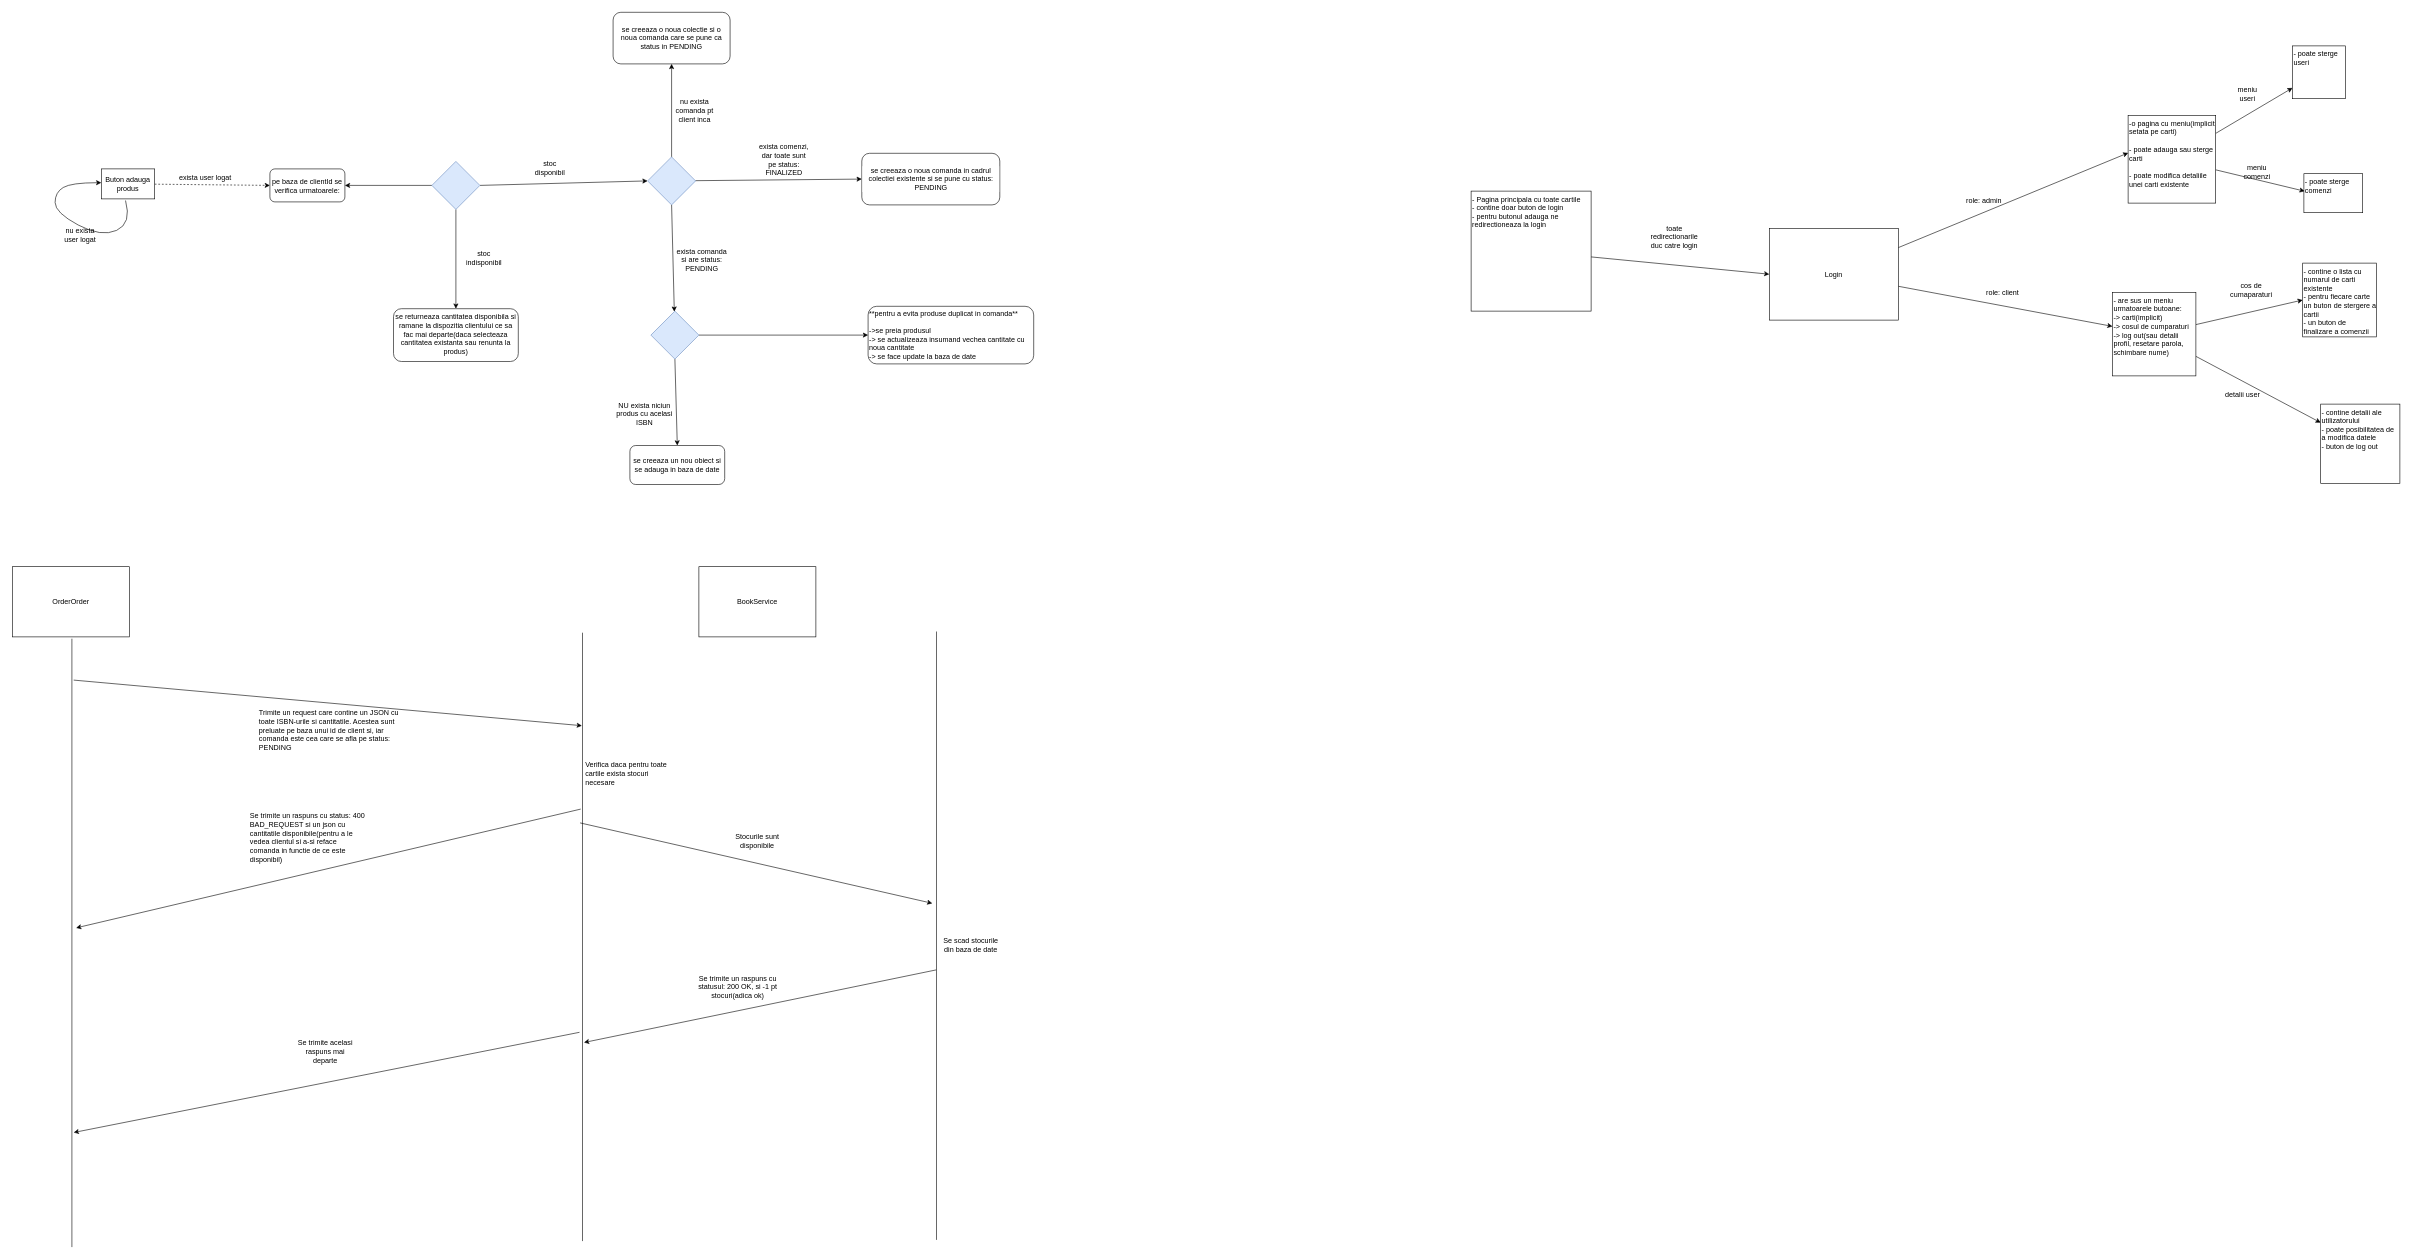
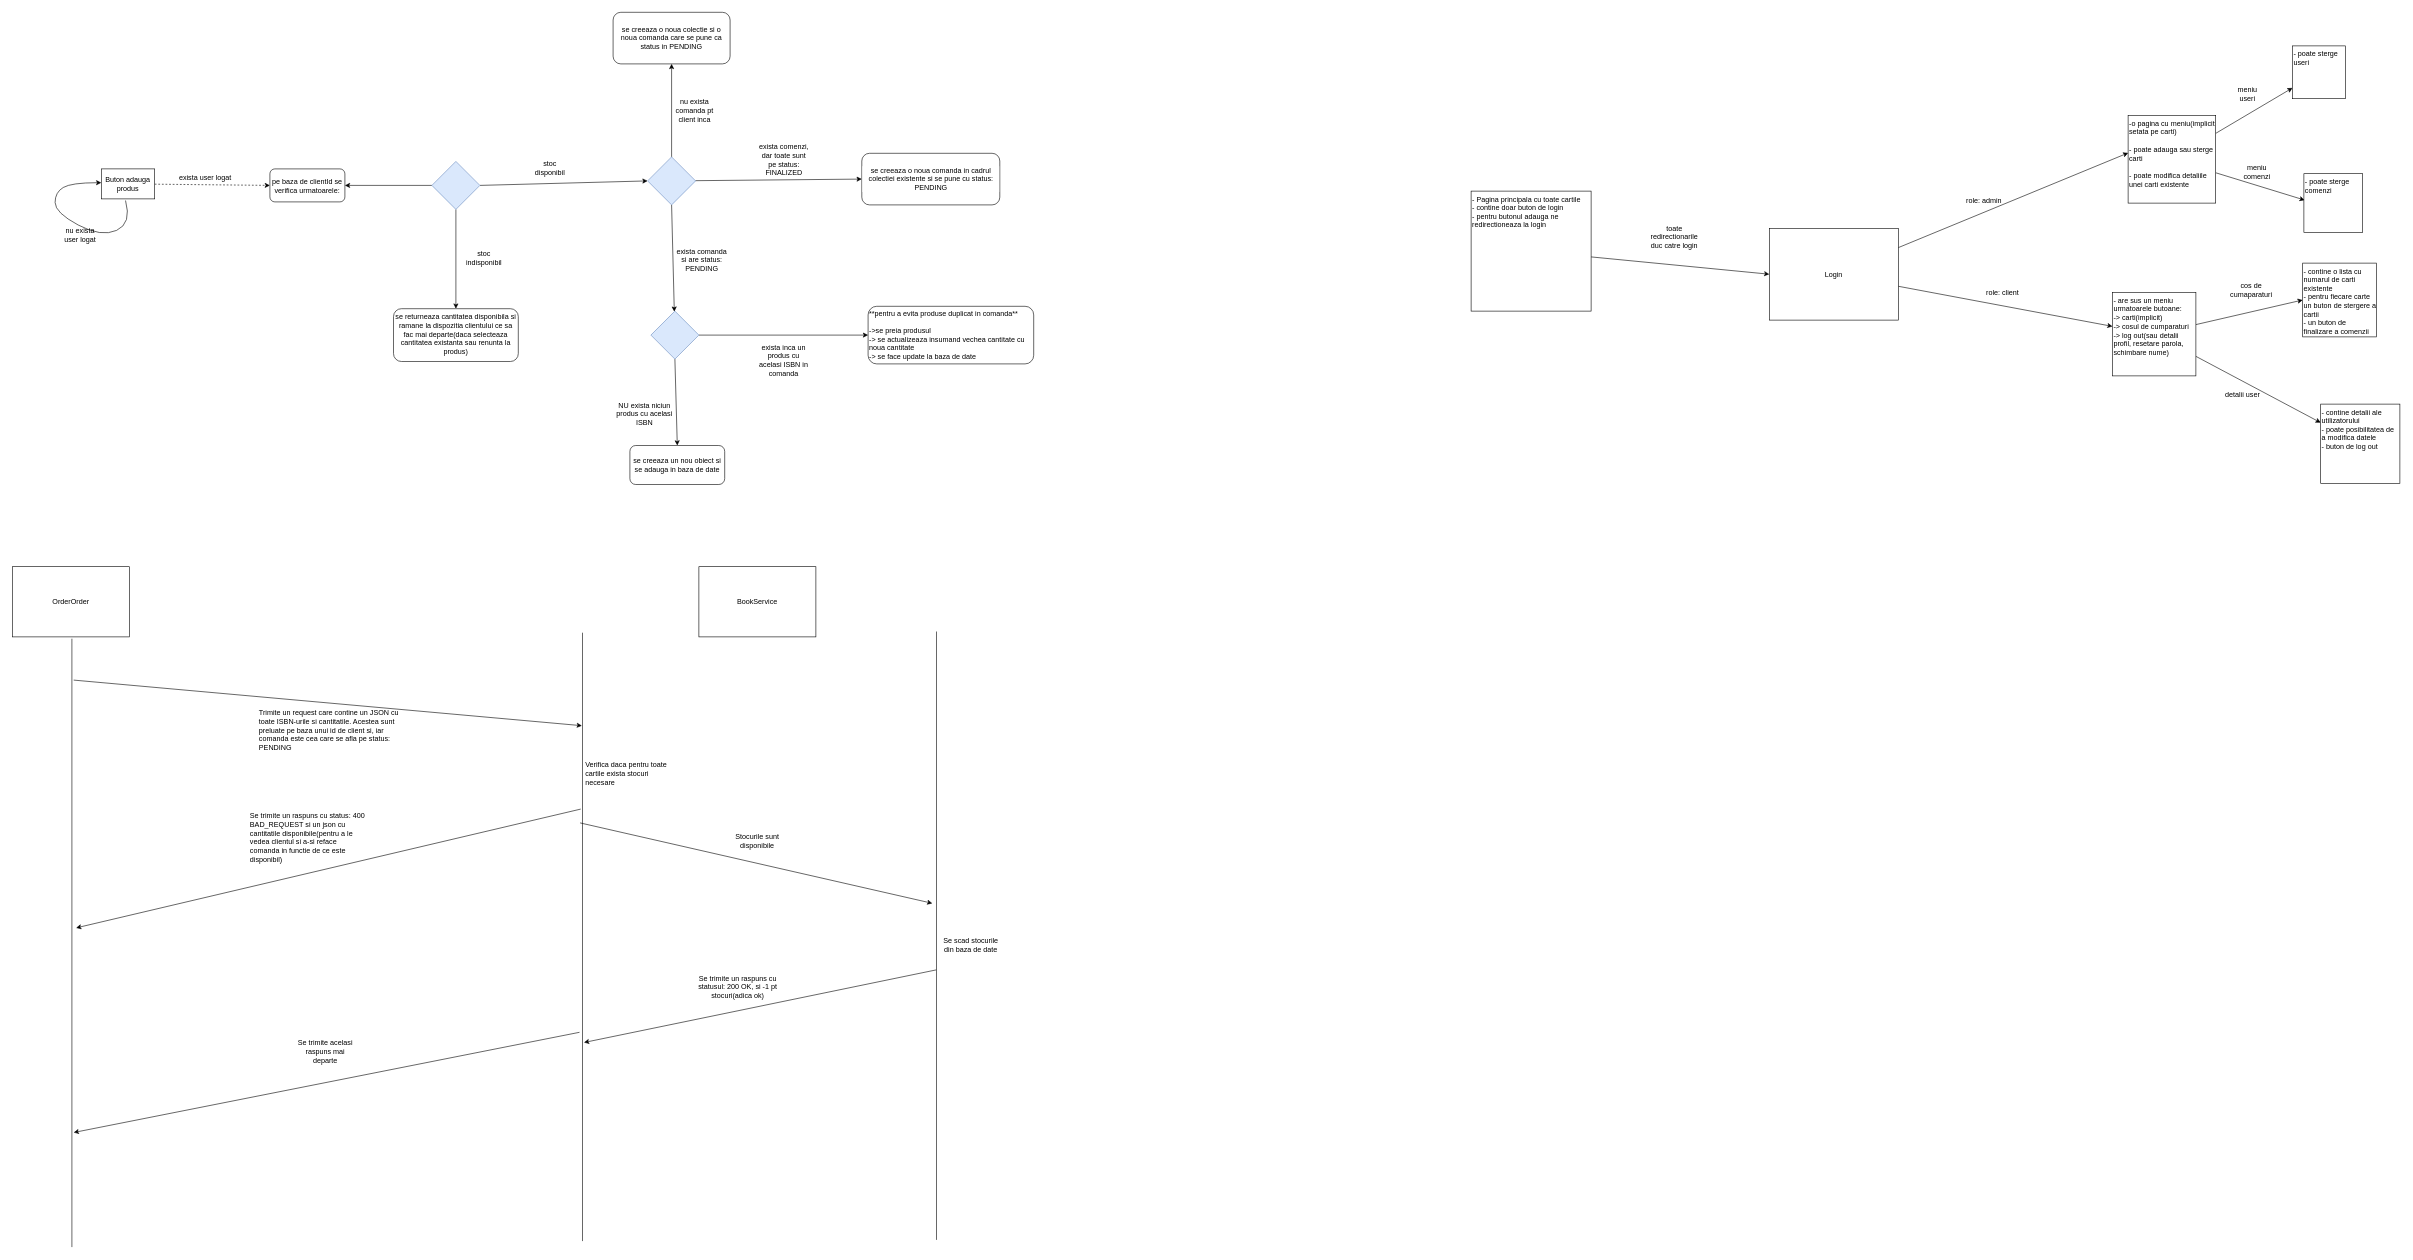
(2333, 193) -> (2333, 203)
none -> (784, 360)
